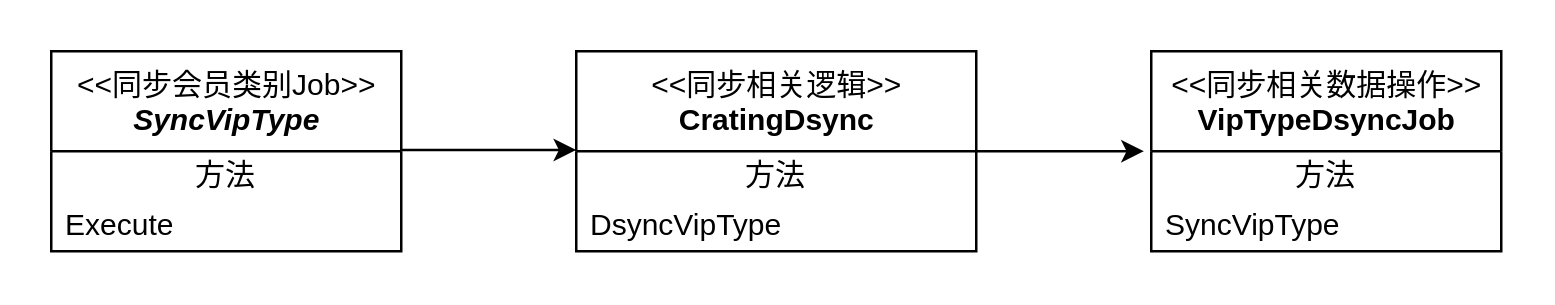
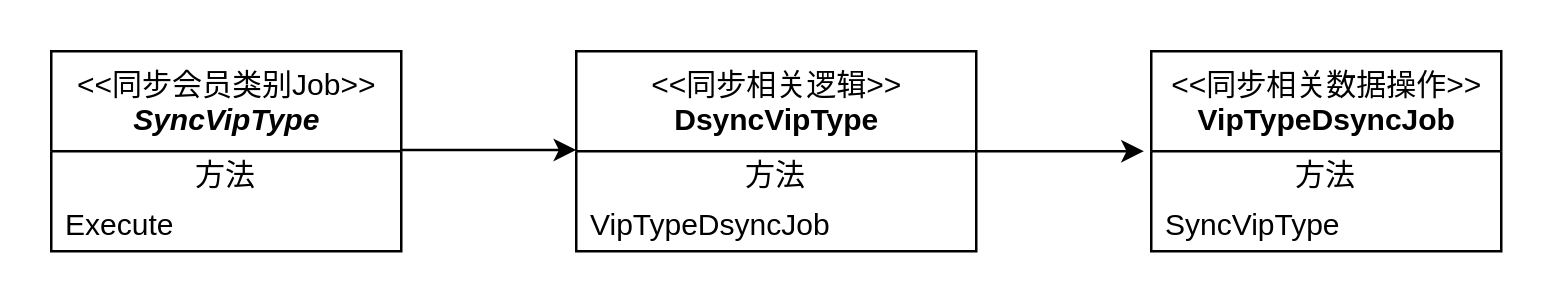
(778, 105) -> (778, 105)
(688, 226) -> (713, 226)
